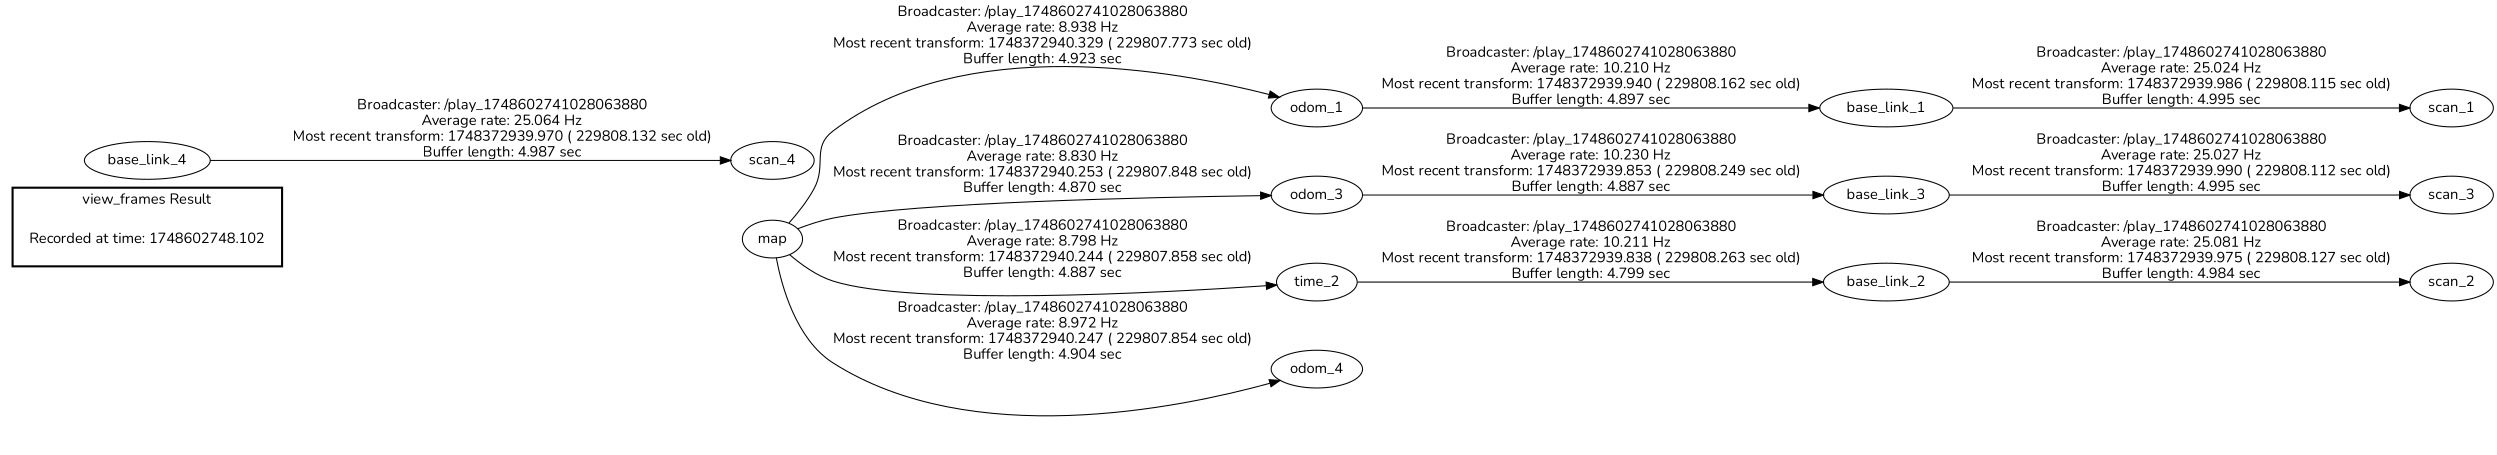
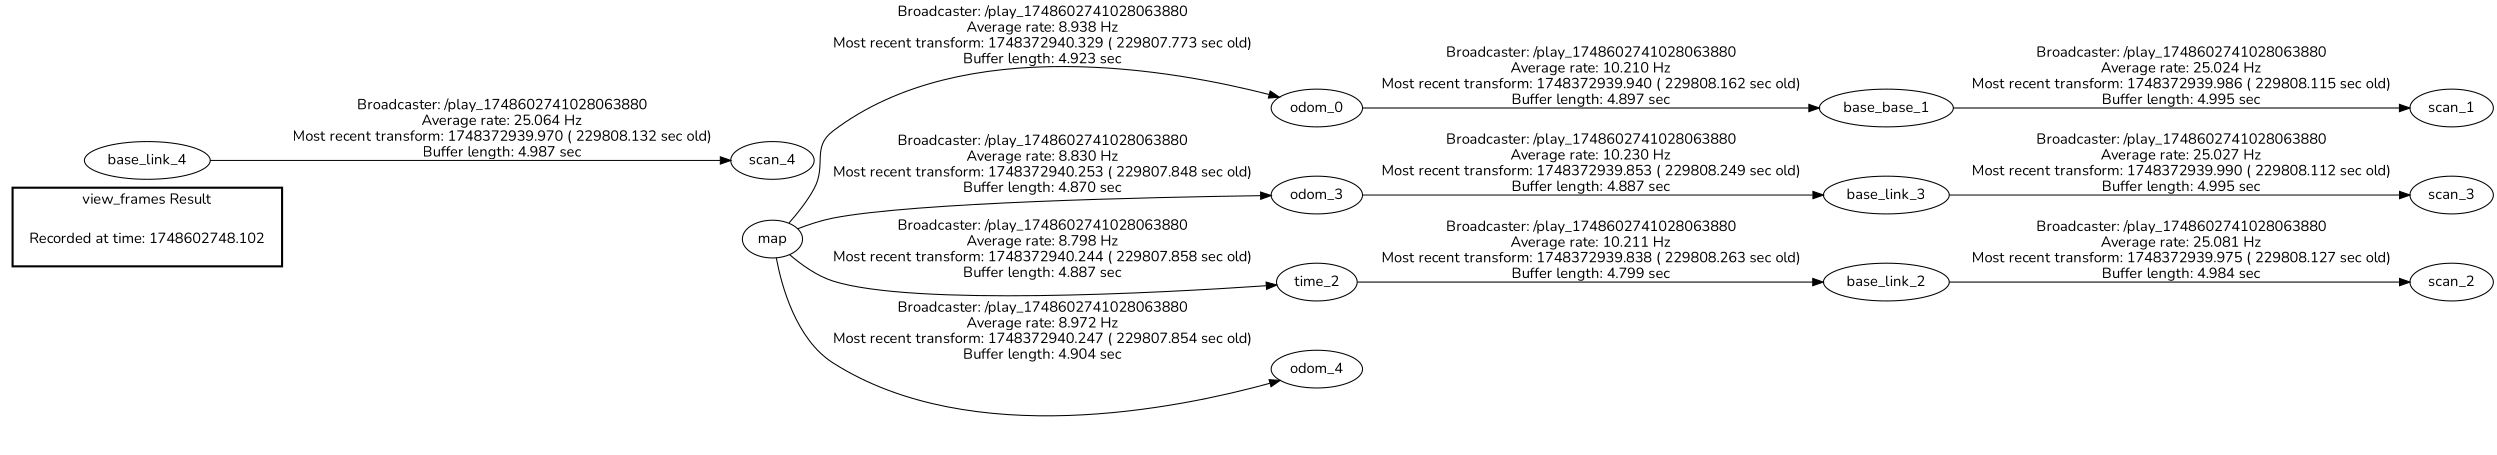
(1317, 108) -> (1317, 108)
(1886, 108) -> (1886, 108)
